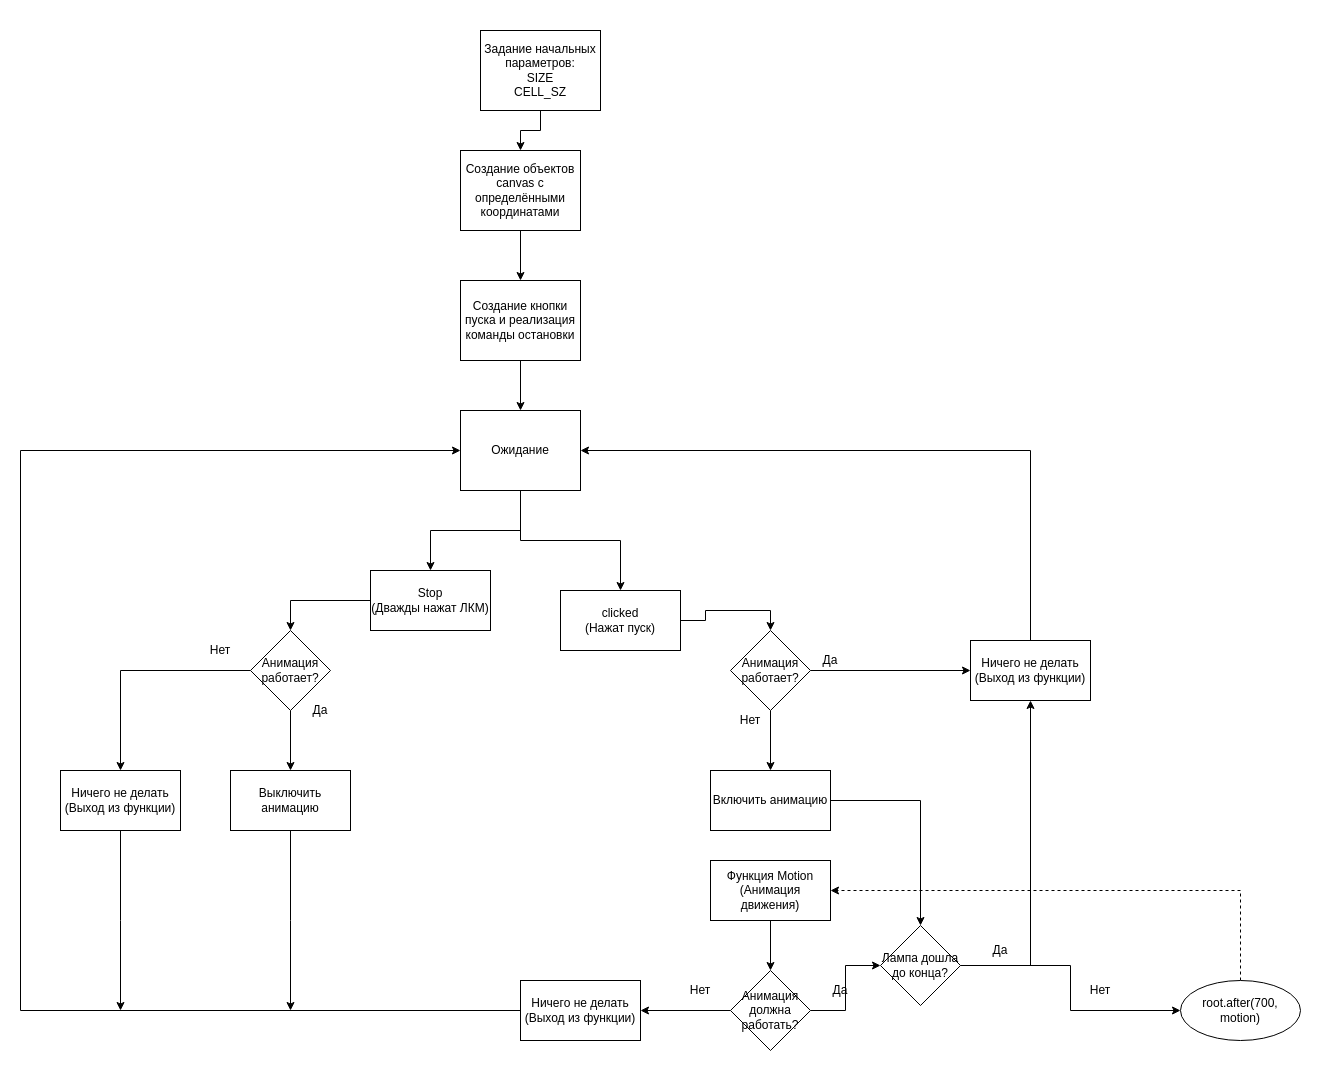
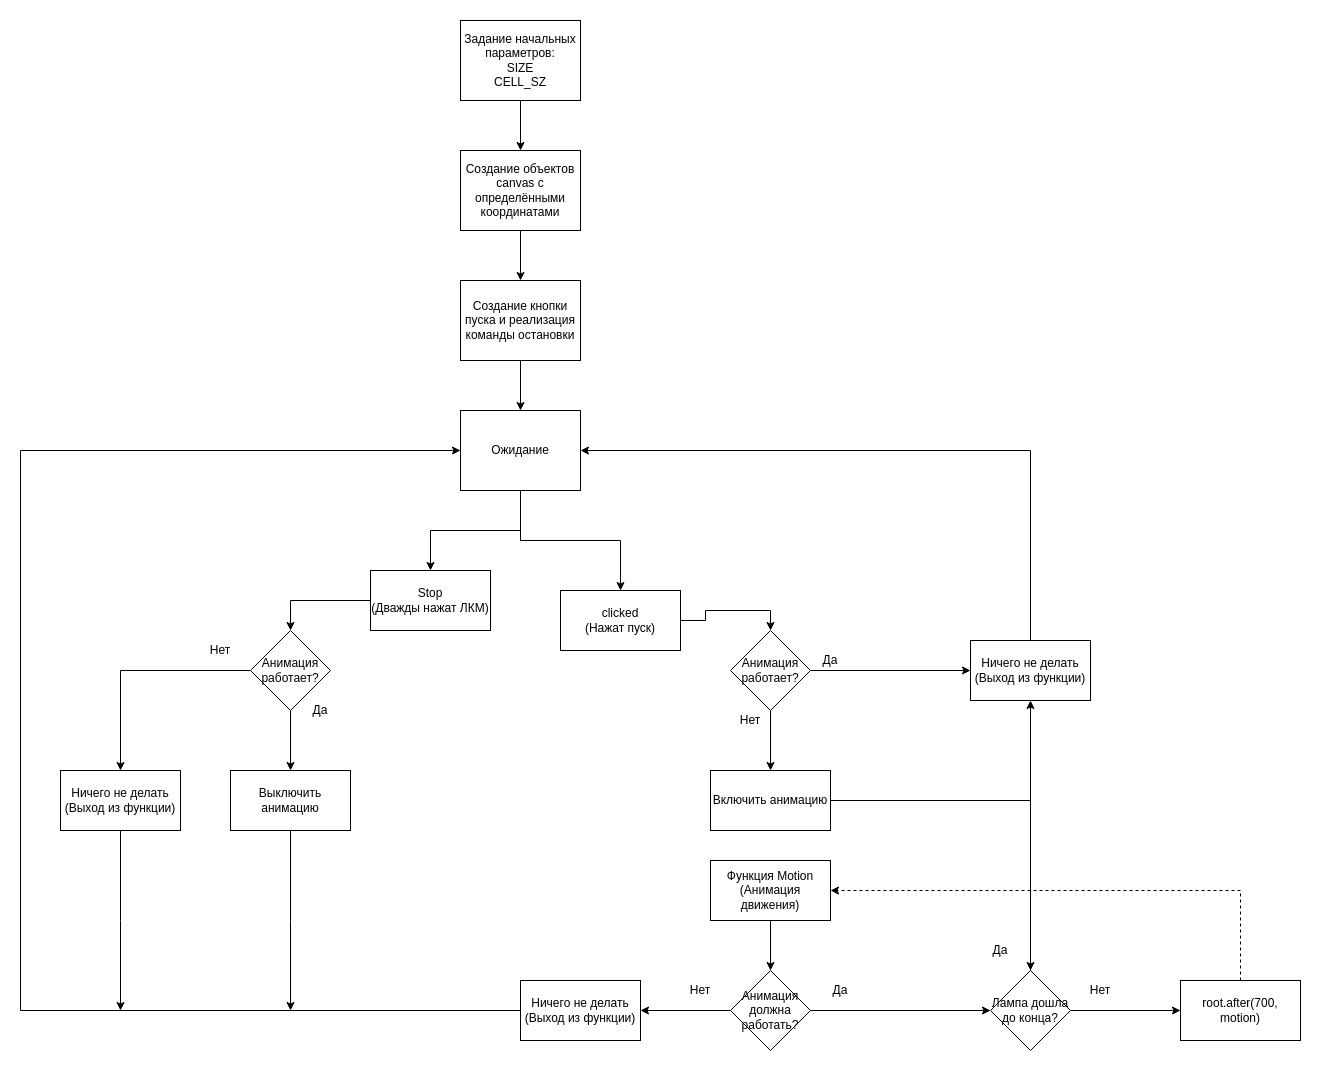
(541, 71) -> (521, 61)
(921, 966) -> (1031, 1011)
(1241, 1011) -> (1241, 1011)
